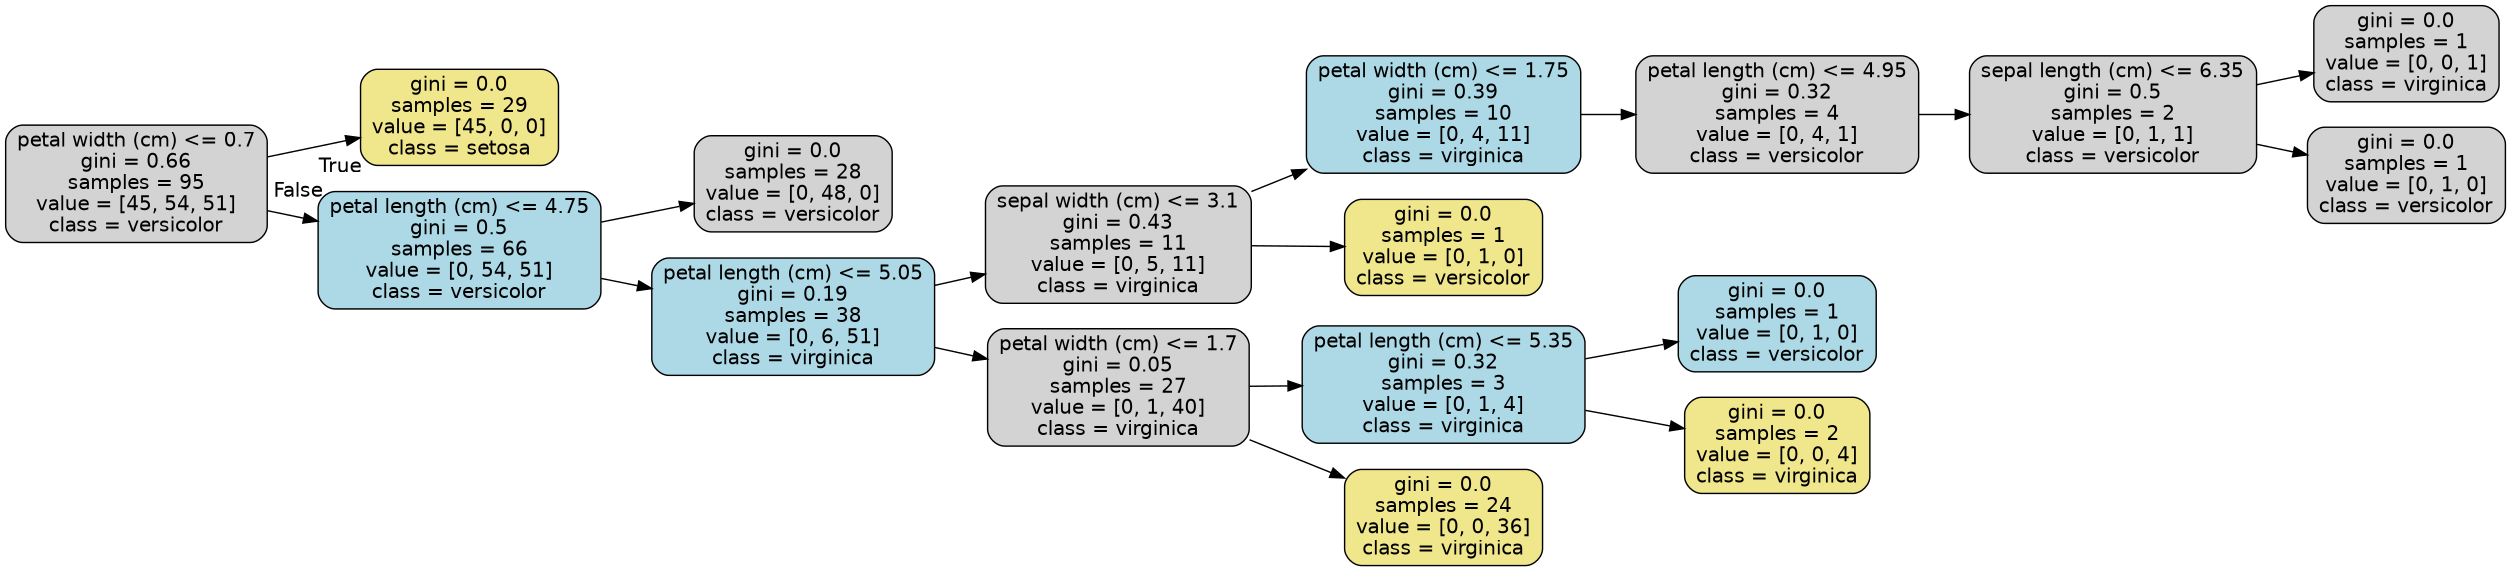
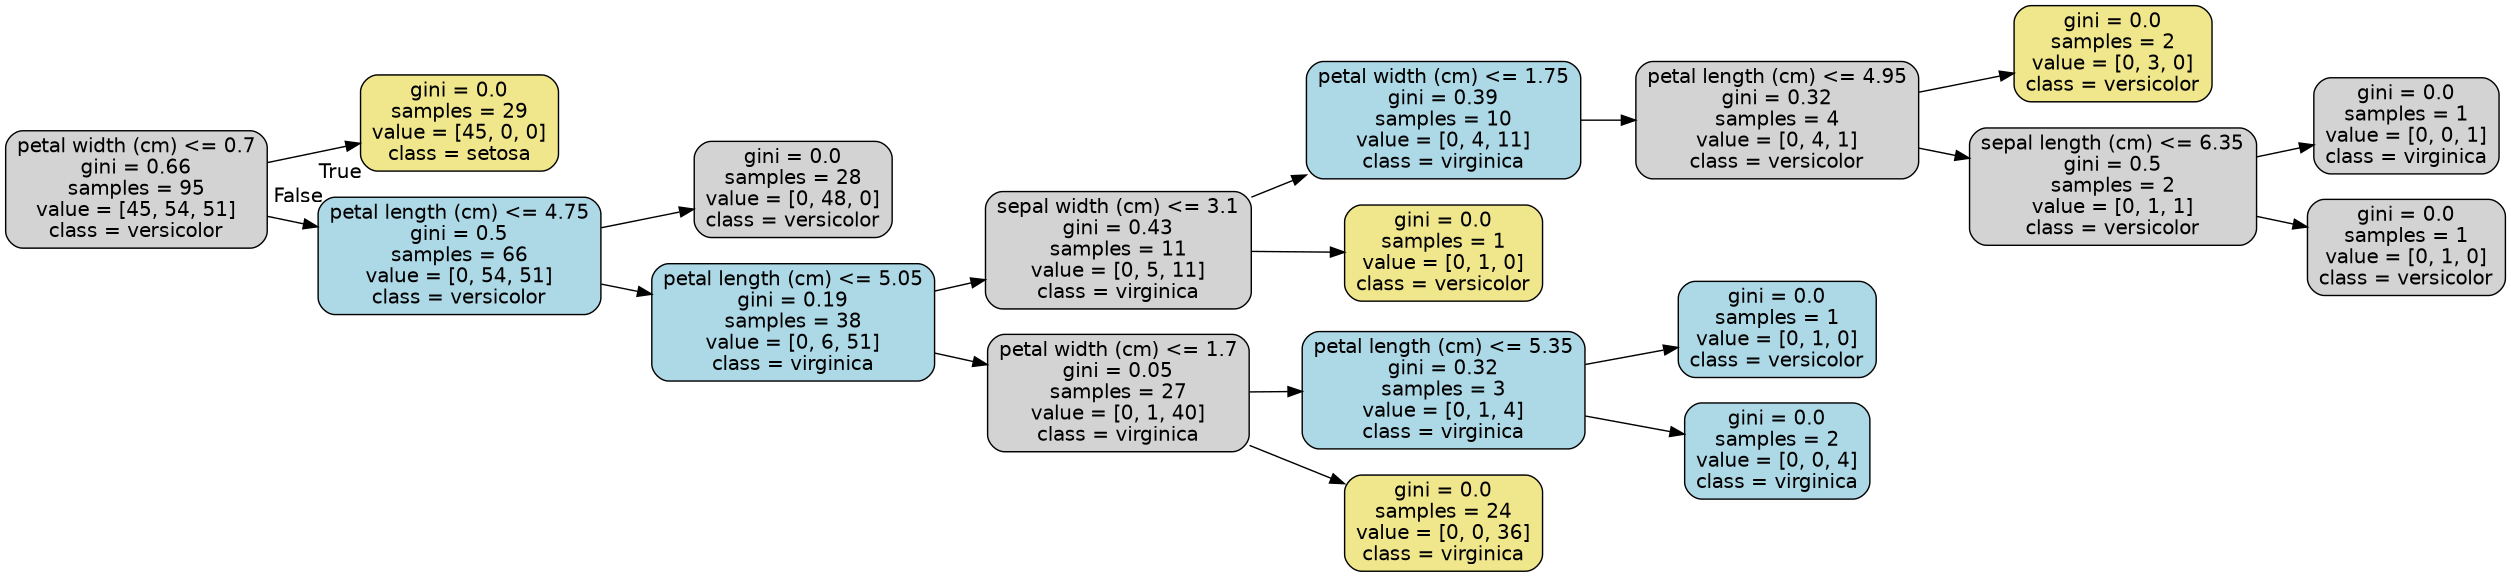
none -> (2113, 54)
(1777, 445) -> (1777, 451)
